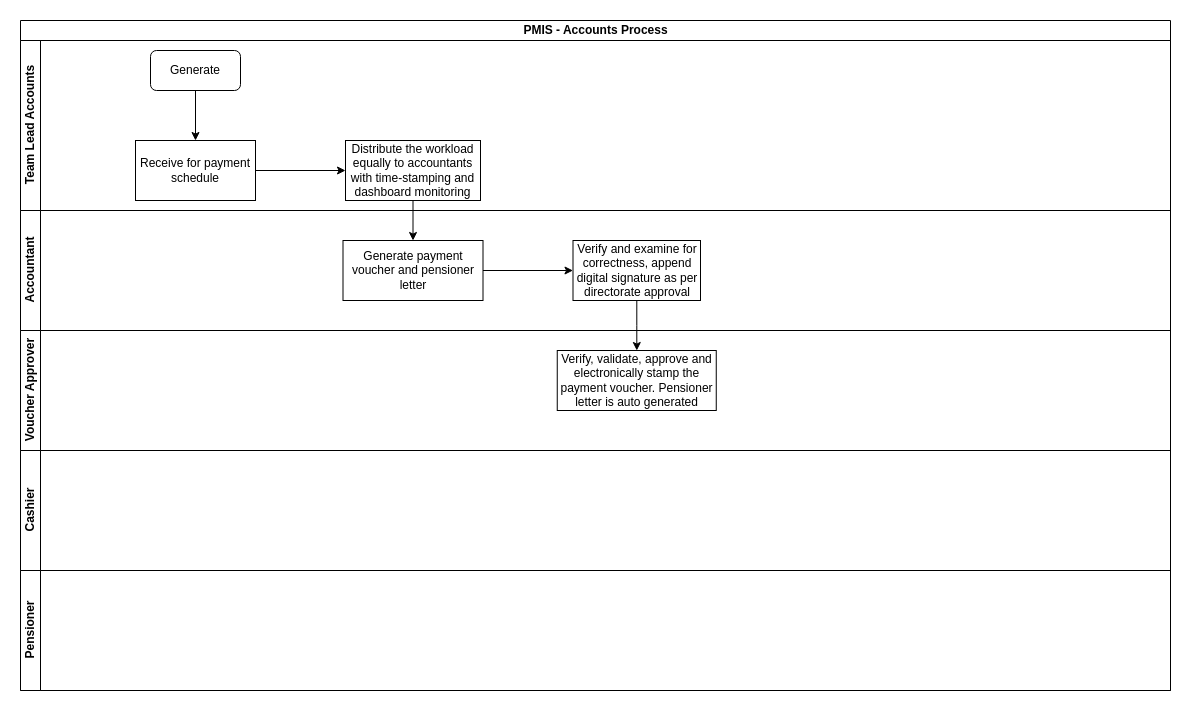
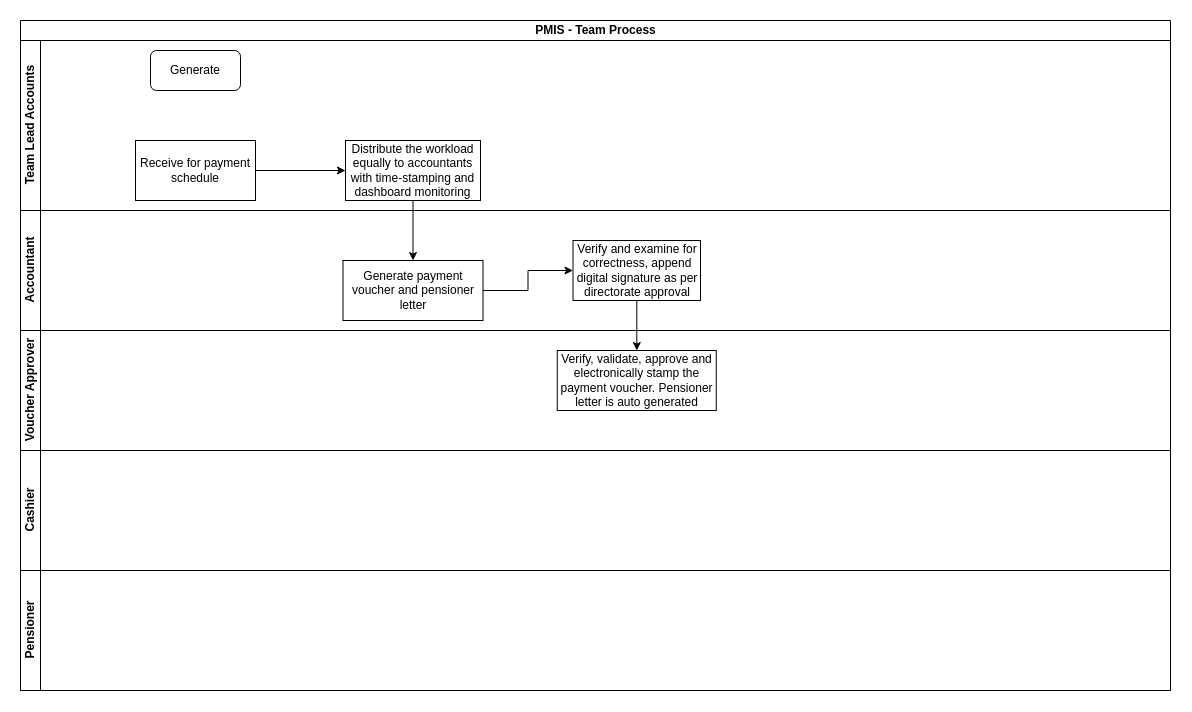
(596, 31) -> (596, 31)
(196, 112) -> none
(413, 271) -> (413, 291)
